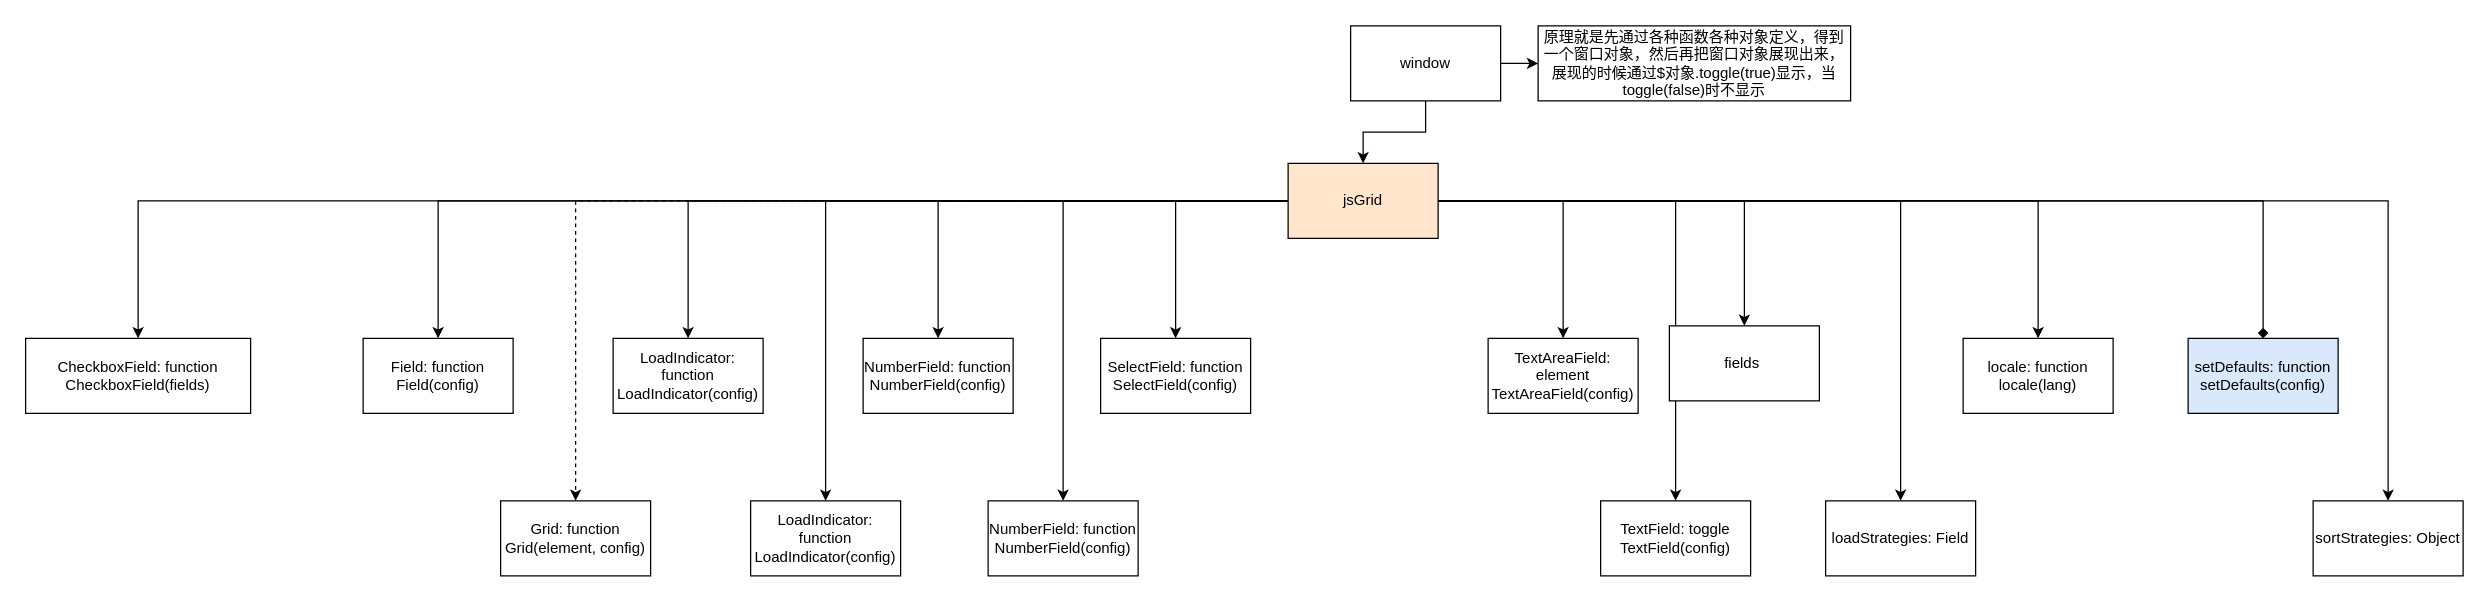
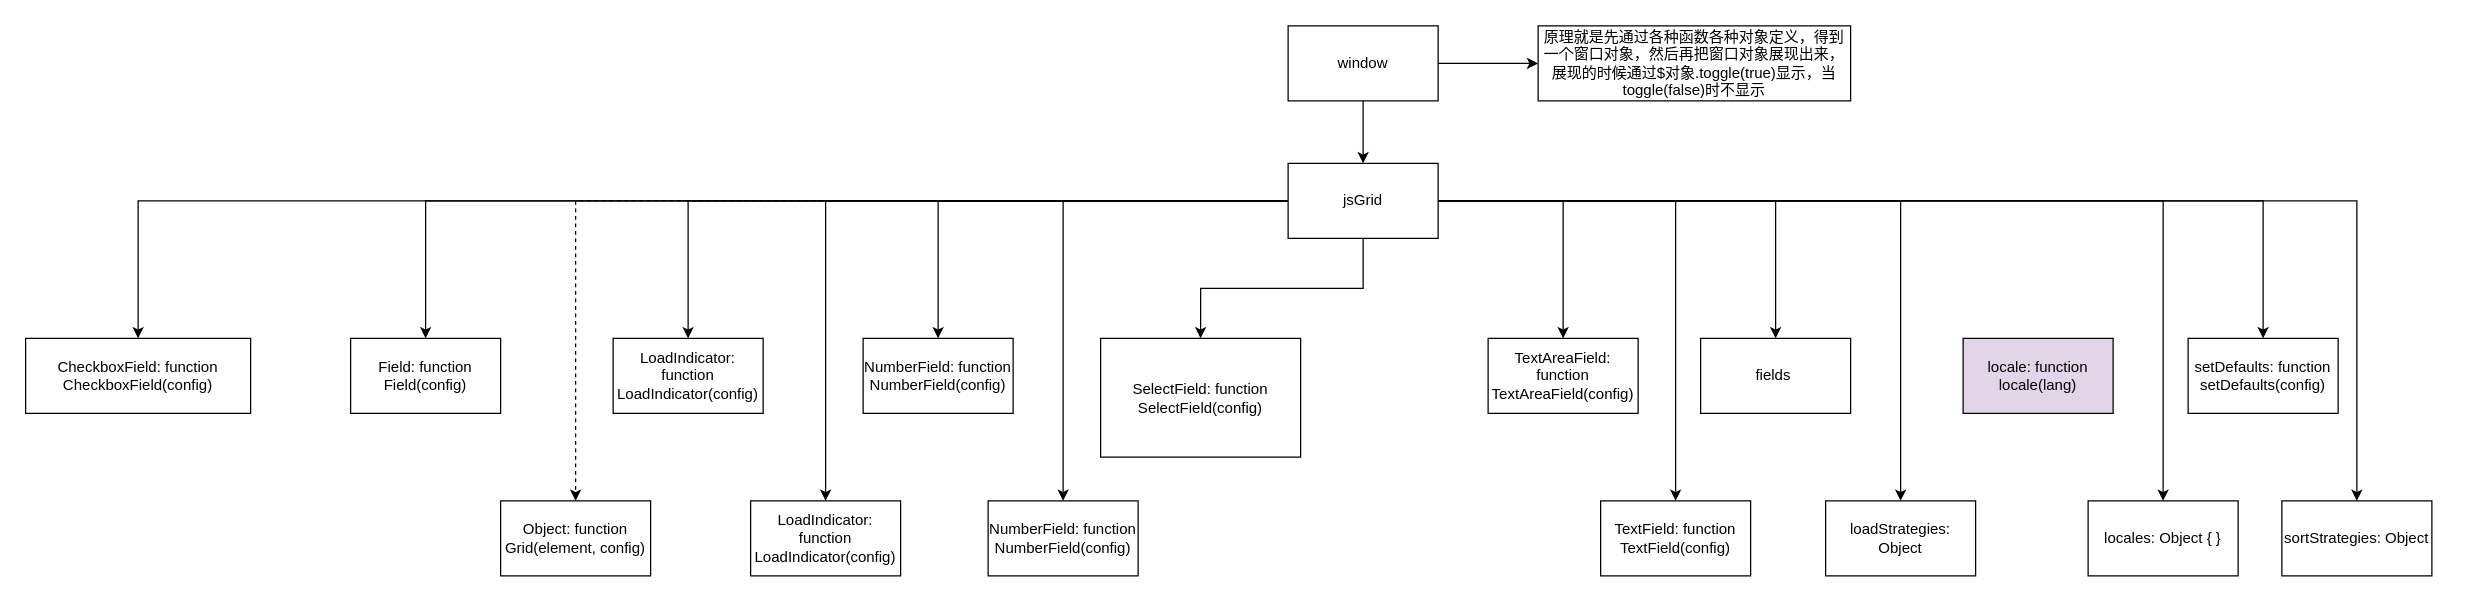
(1426, 63) -> (1363, 63)
(1363, 201) -> (1363, 201)
(2038, 266) -> none
(2263, 327) -> (2263, 328)
none -> (2163, 348)
(1744, 363) -> (1776, 376)
(138, 376) -> (138, 376)
(438, 376) -> (426, 376)
(1176, 376) -> (1201, 398)
(1563, 376) -> (1563, 376)
(2038, 376) -> (2038, 376)
(2263, 376) -> (2263, 376)
(576, 538) -> (576, 538)
(1676, 538) -> (1676, 538)
(1901, 538) -> (1901, 538)
none -> (2163, 538)
(2388, 538) -> (2357, 538)
